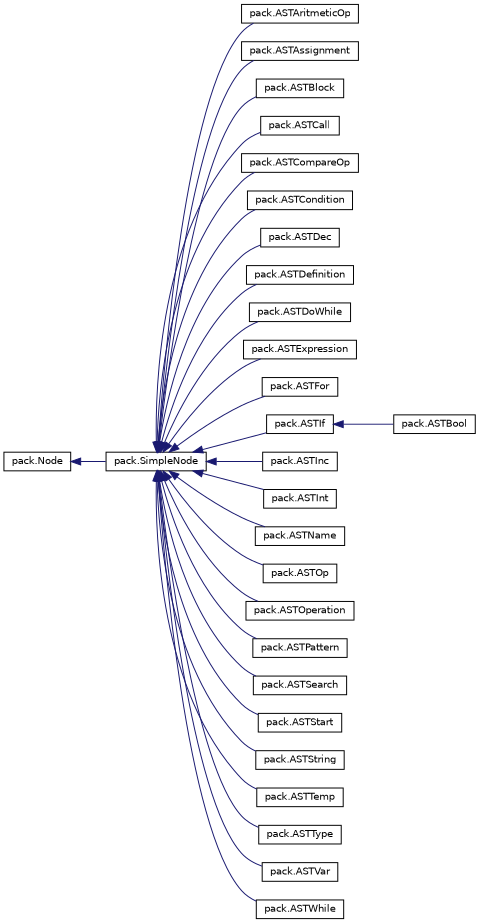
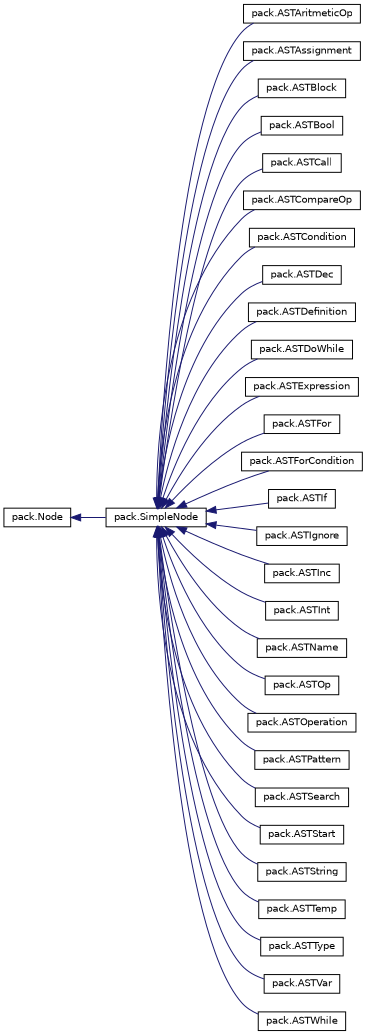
(368, 424) -> (193, 277)
none -> (302, 462)
none -> (302, 536)
